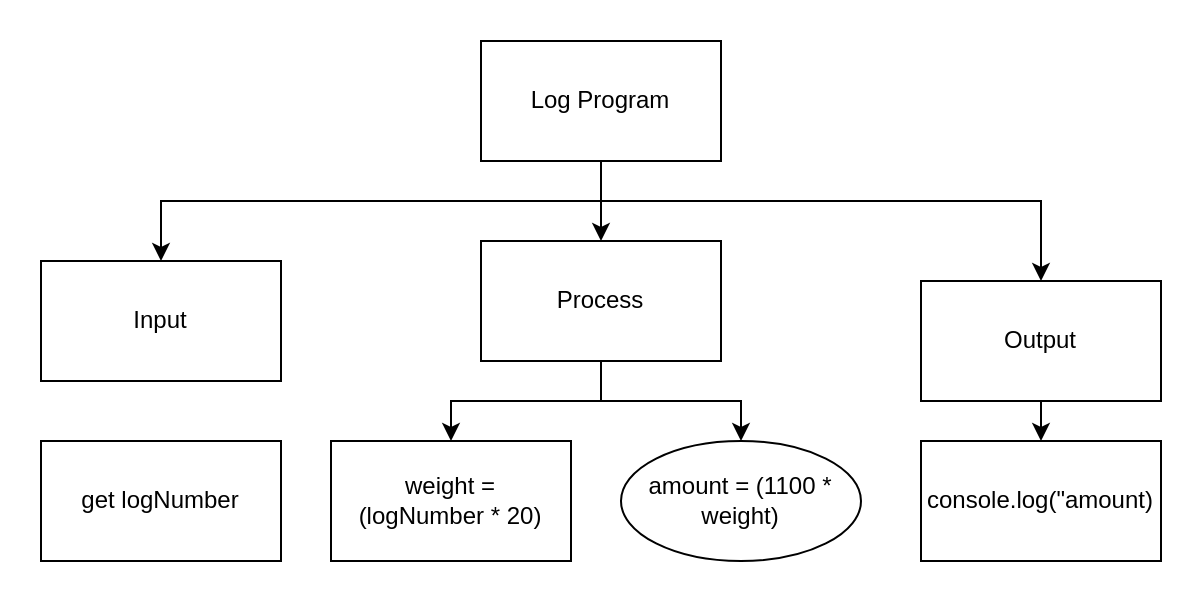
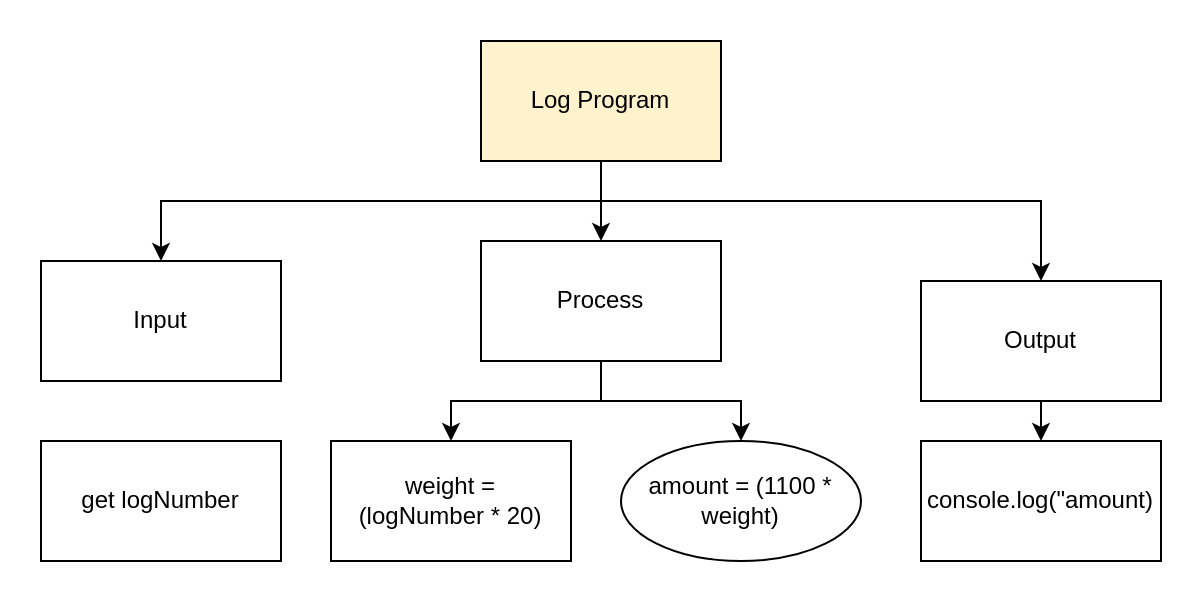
(601, 101) -> (601, 101)
